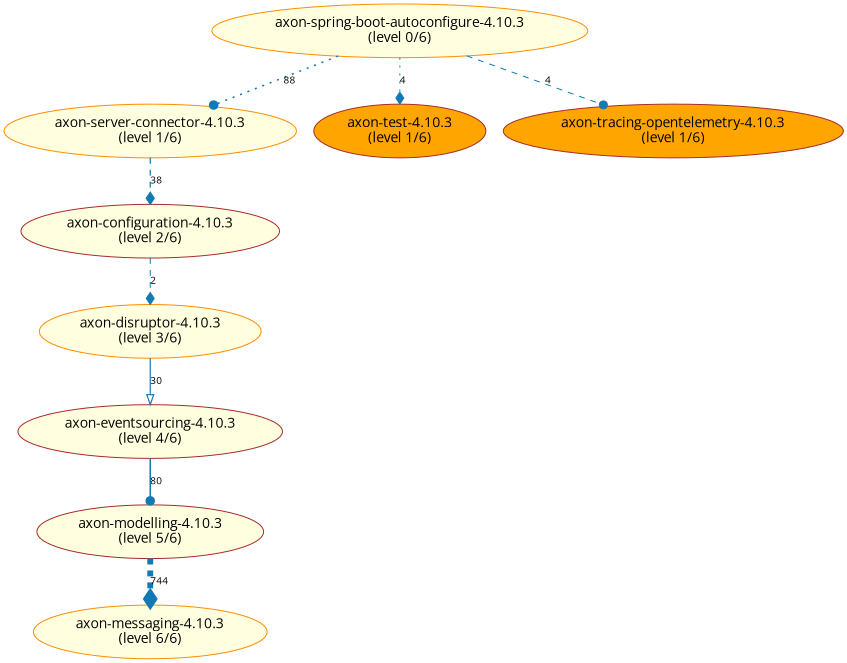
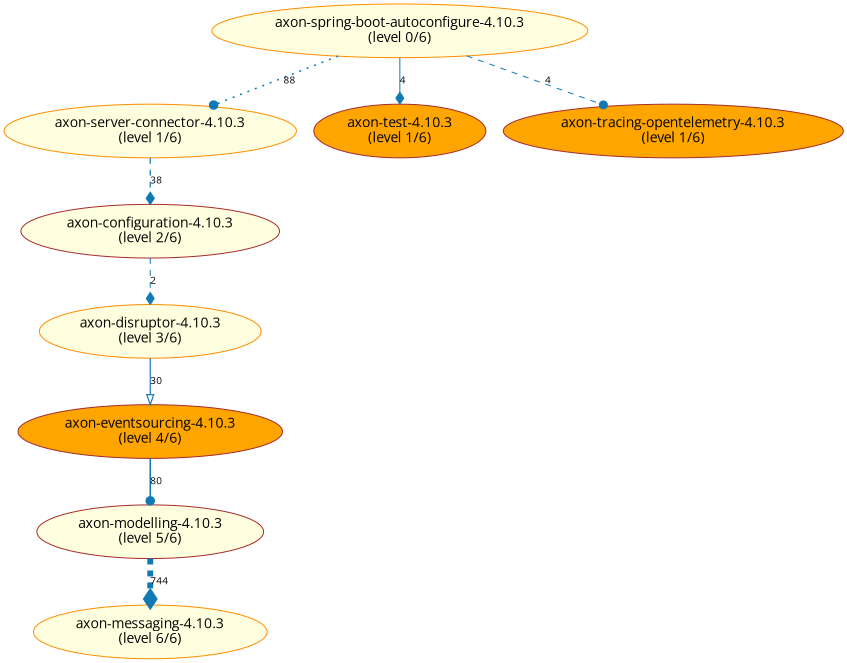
(400, 75) -> (400, 75)
(150, 432) -> (150, 432)
